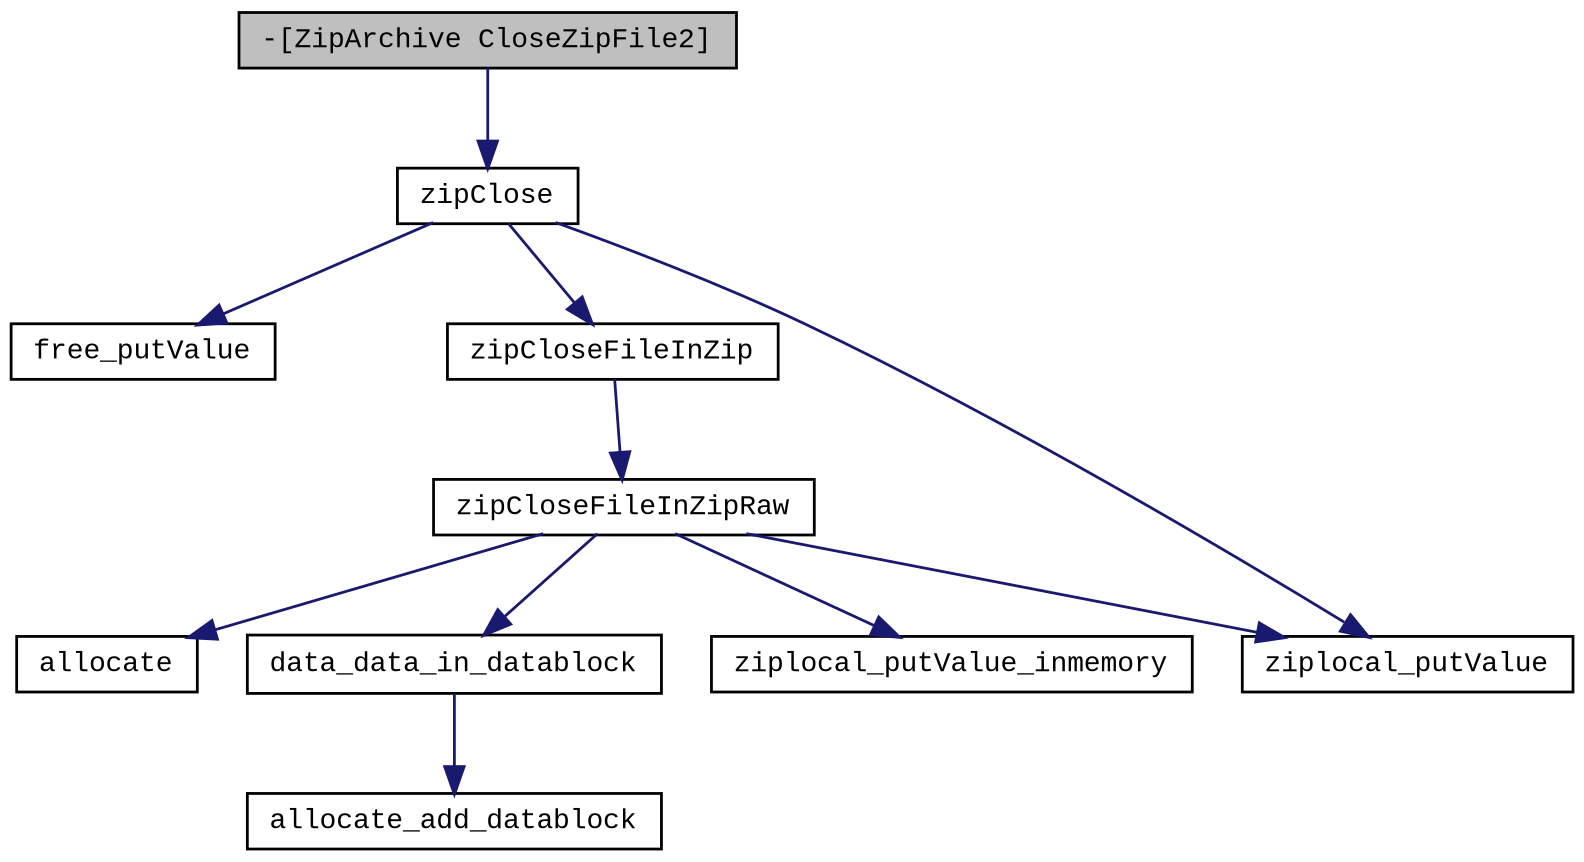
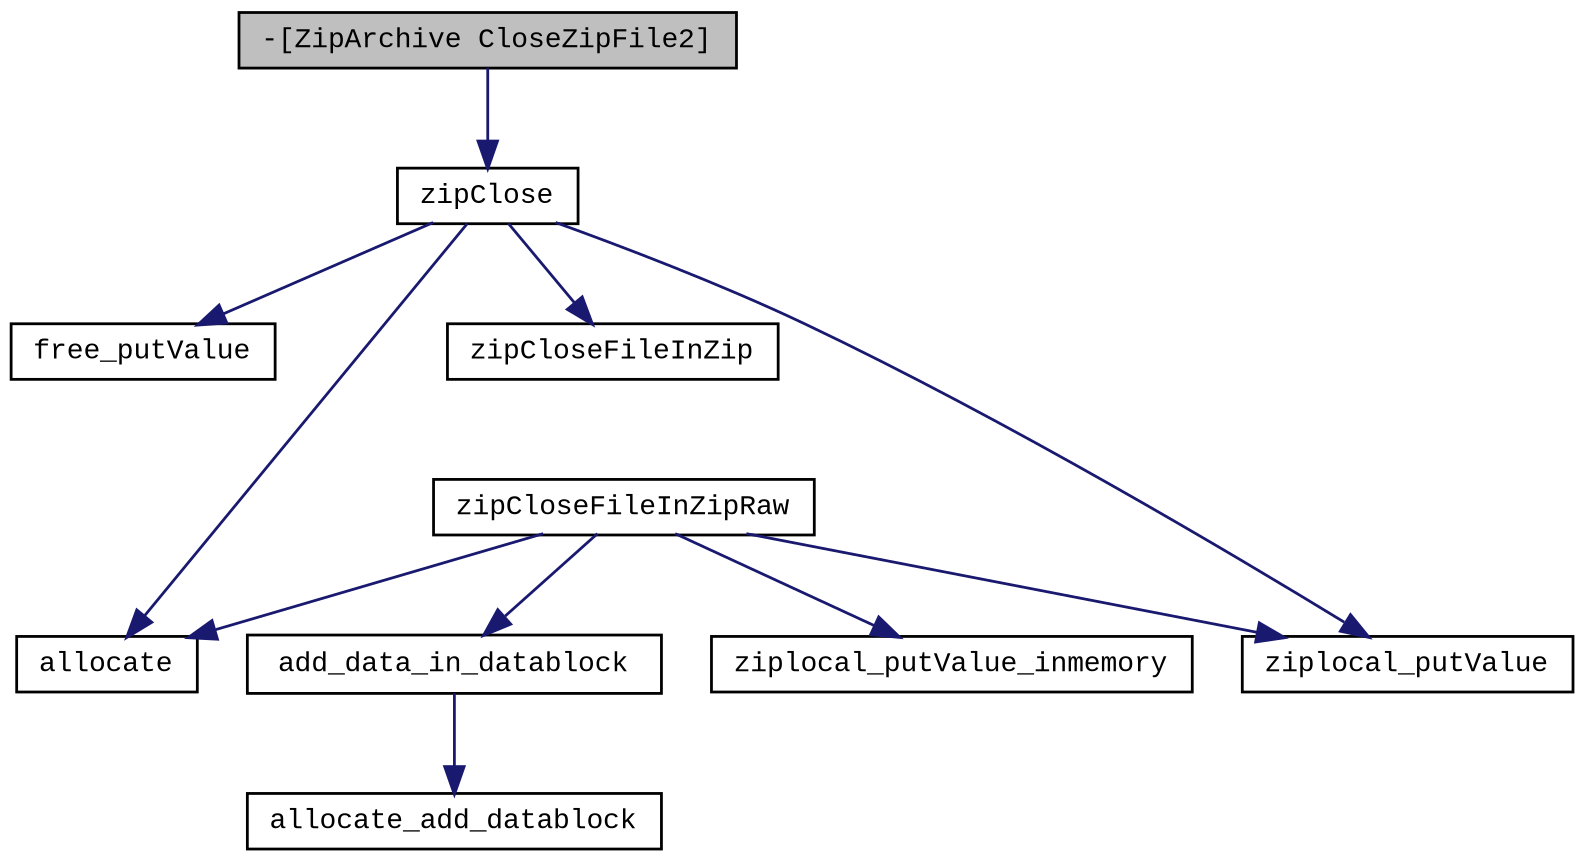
(617, 415) -> none
none -> (306, 420)
(454, 664) -> (454, 664)
